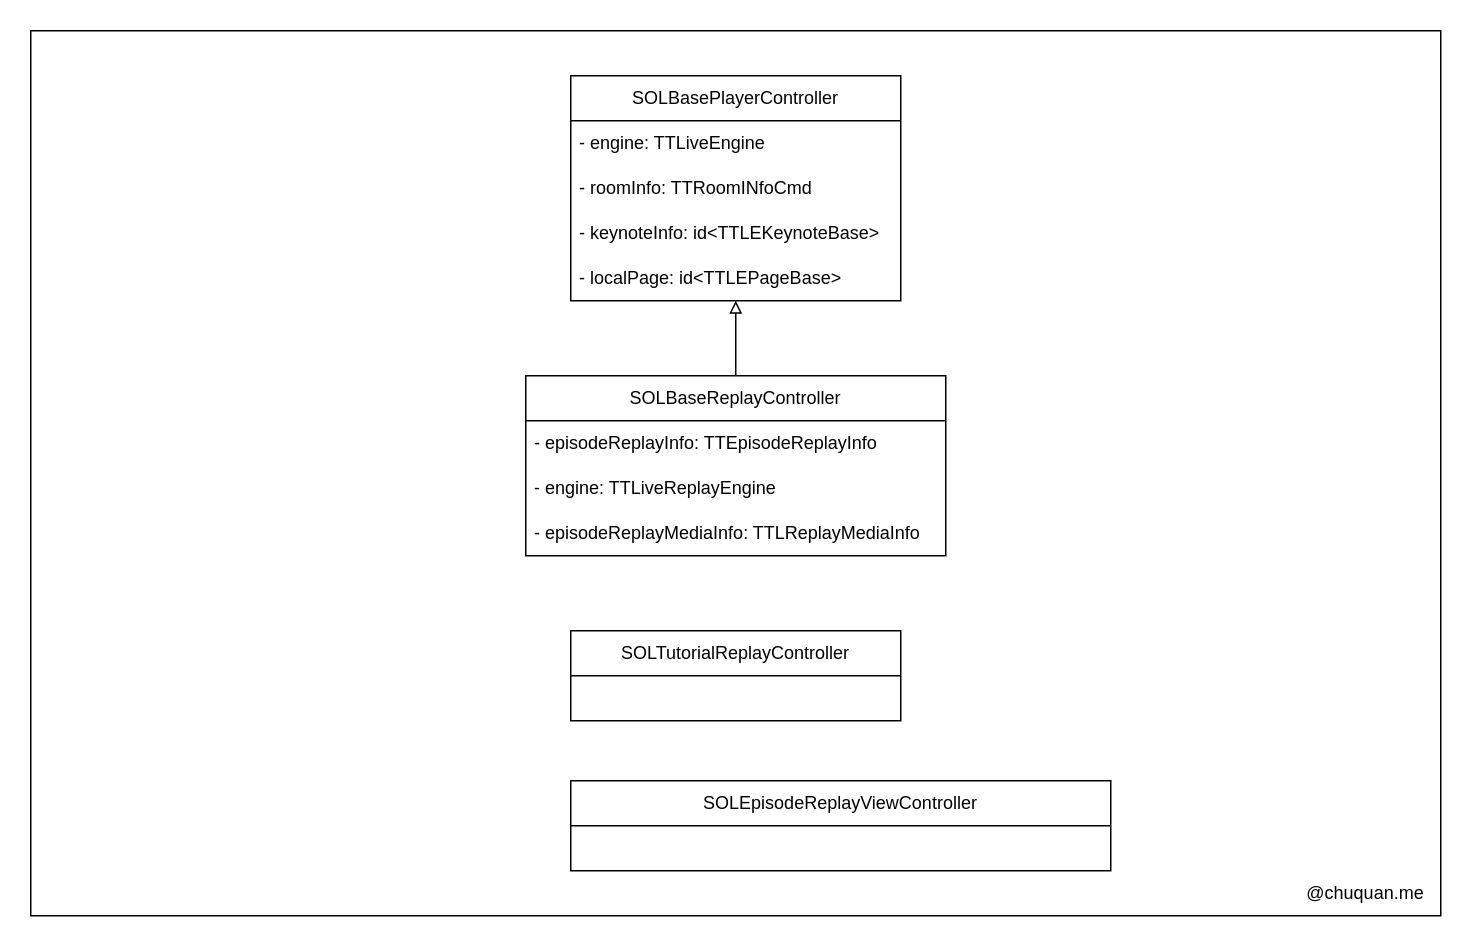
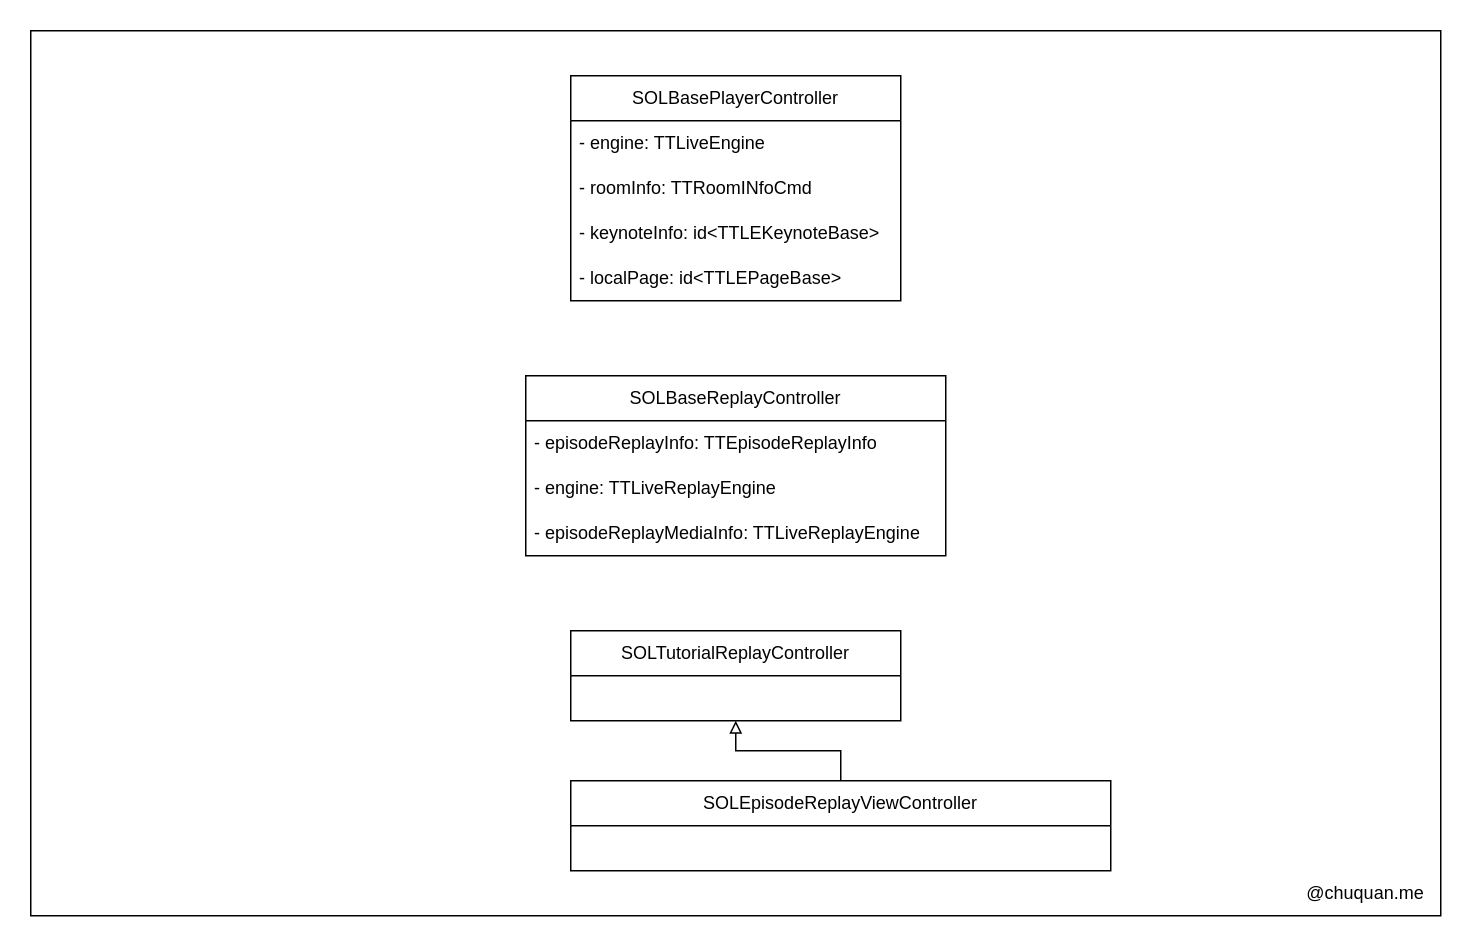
(736, 344) -> none
(737, 533) -> (735, 533)
none -> (795, 751)
